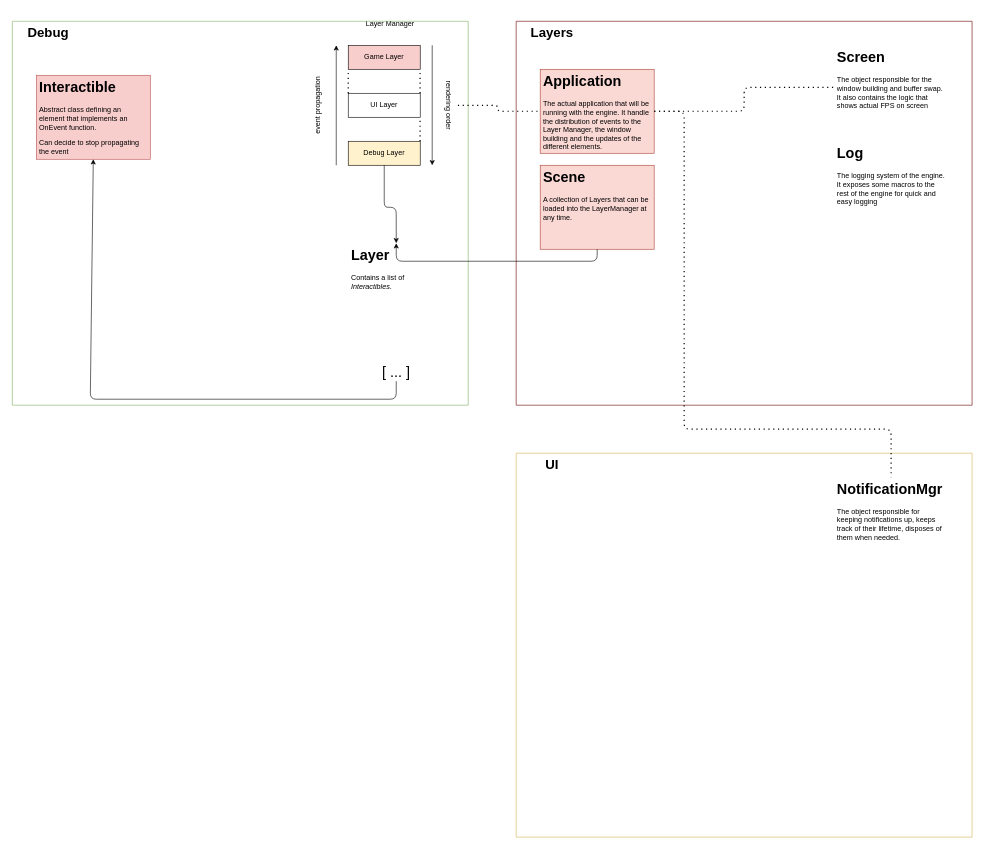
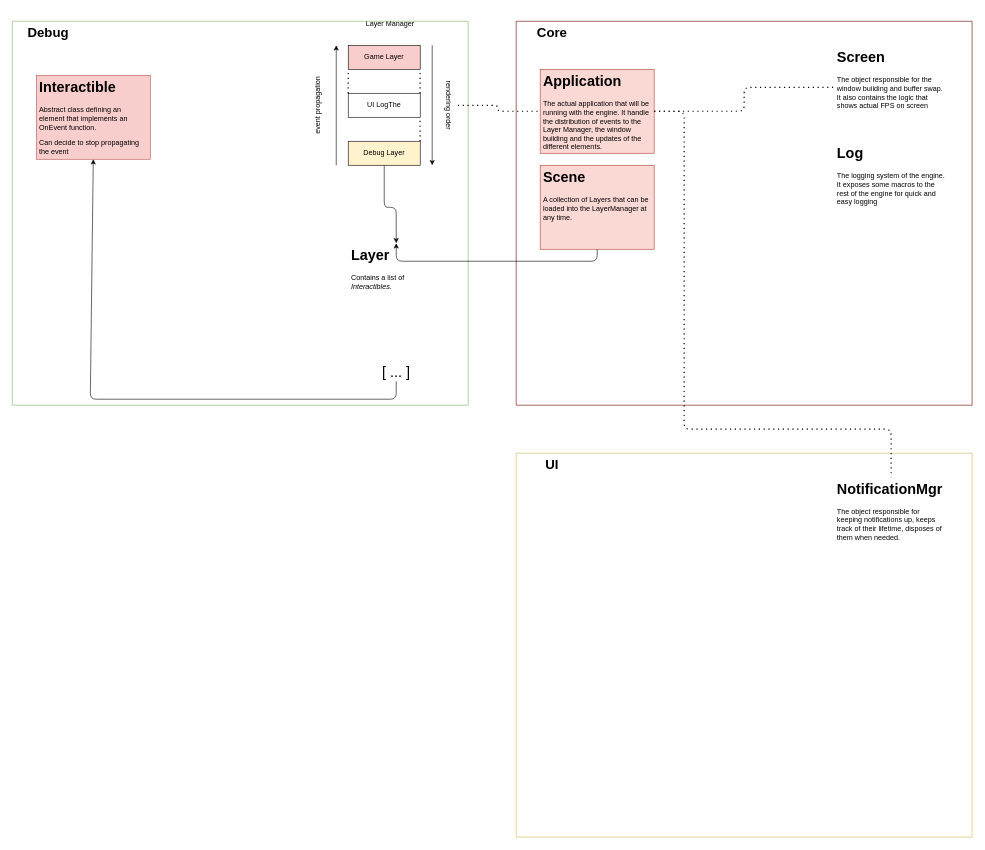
(552, 33) -> (552, 33)
(384, 105) -> (384, 105)
